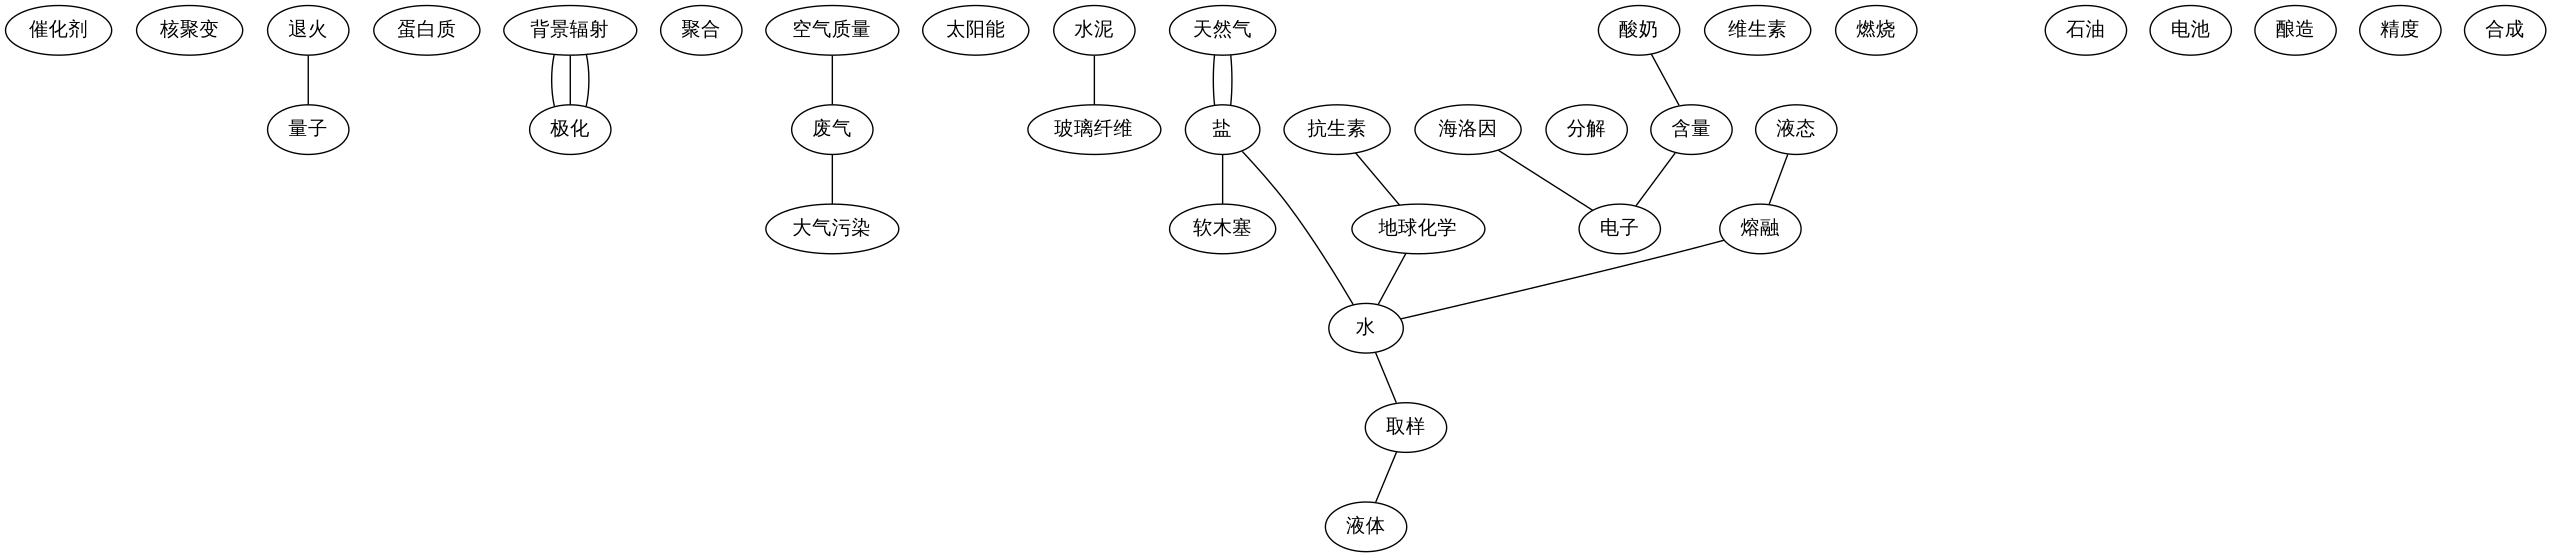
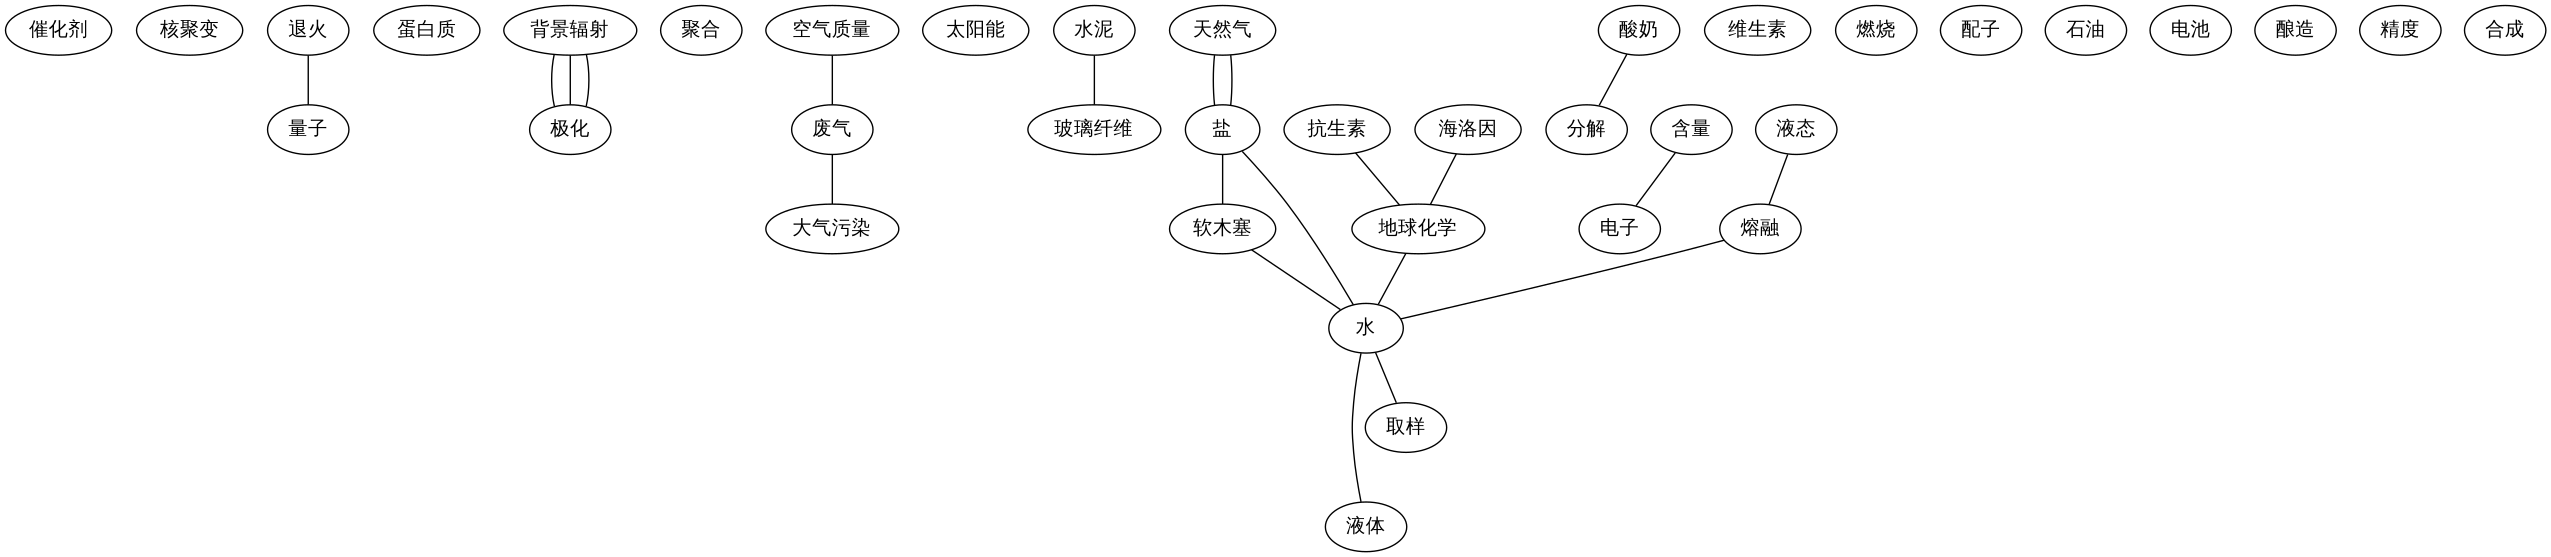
none -> (1981, 30)
(1665, 80) -> (1613, 80)
(1546, 180) -> (1444, 179)
none -> (1296, 280)
(1386, 477) -> (1352, 428)
